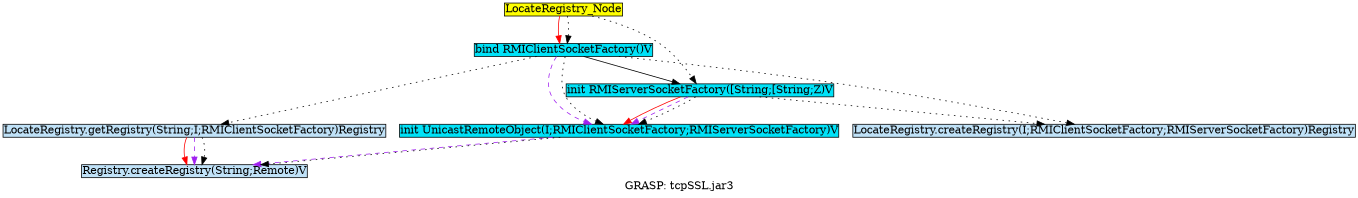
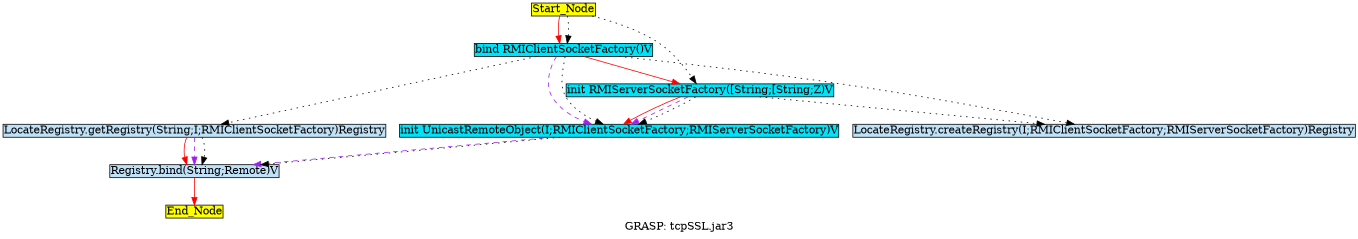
(563, 10) -> (563, 10)
(628, 69) -> (628, 69)
(194, 171) -> (194, 171)
none -> (194, 212)
